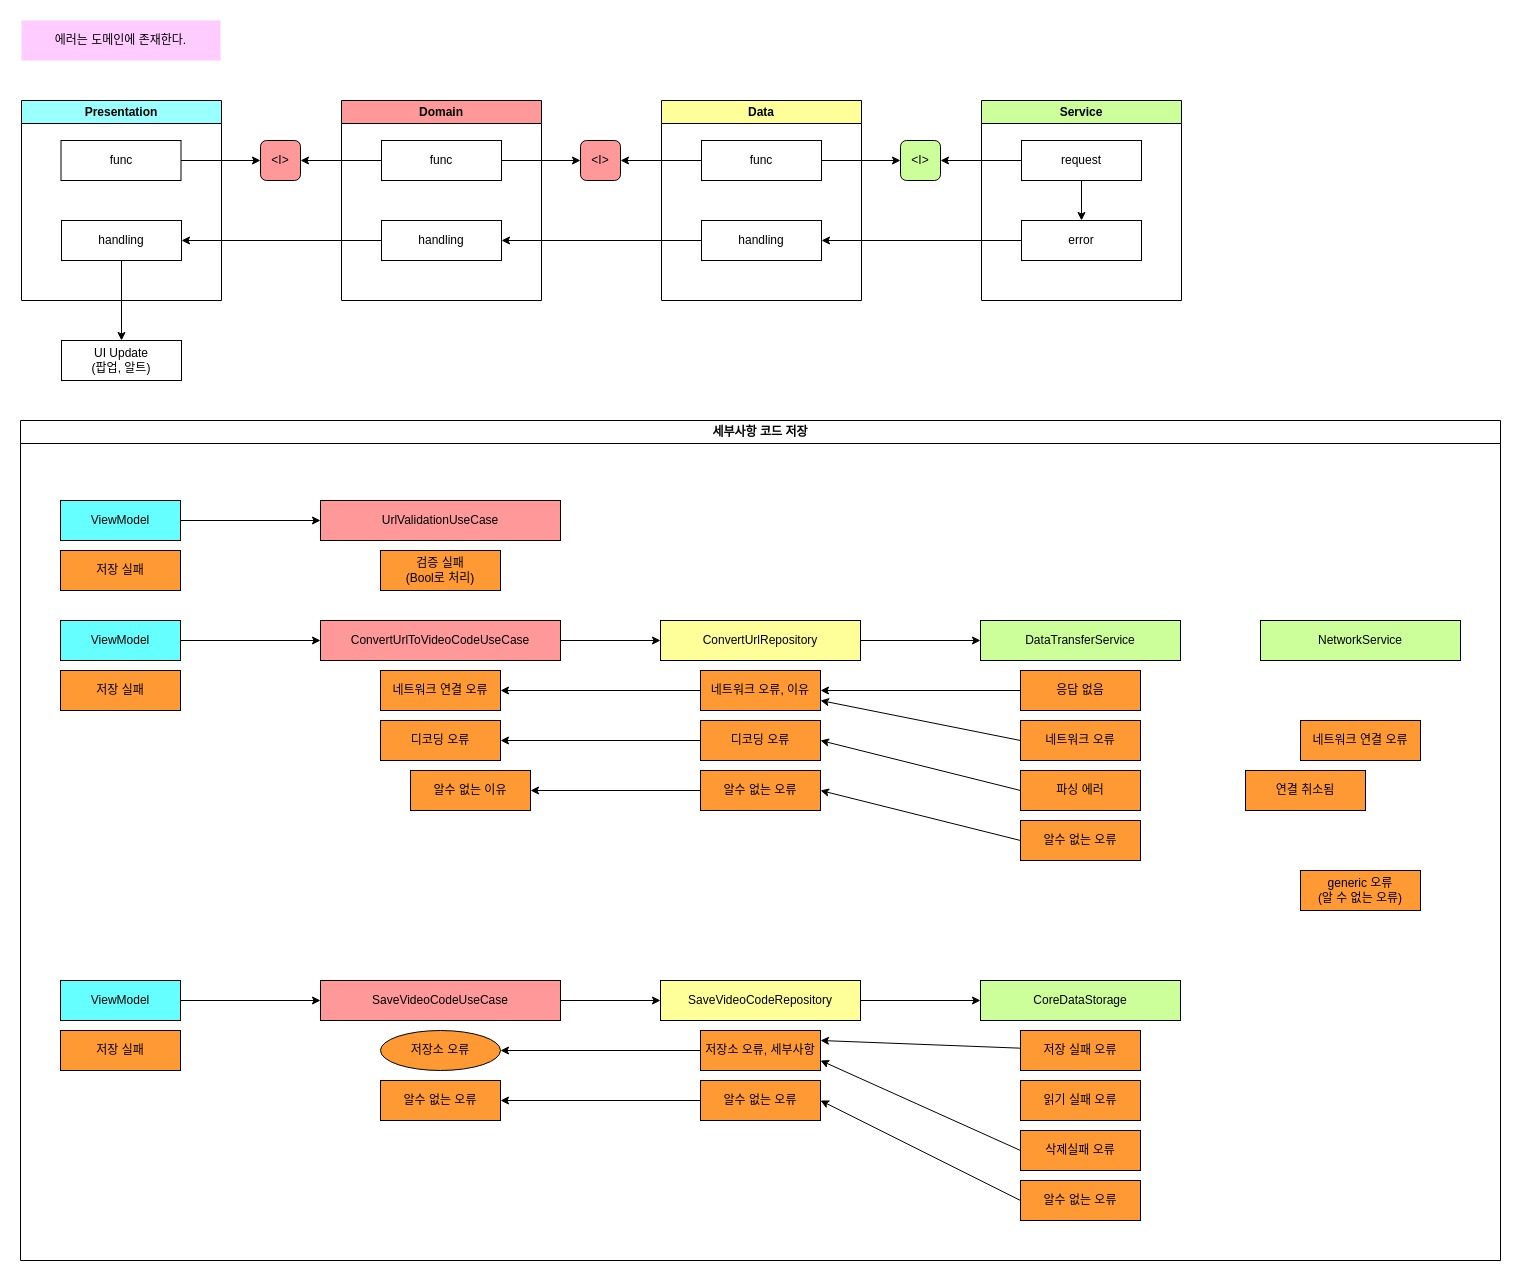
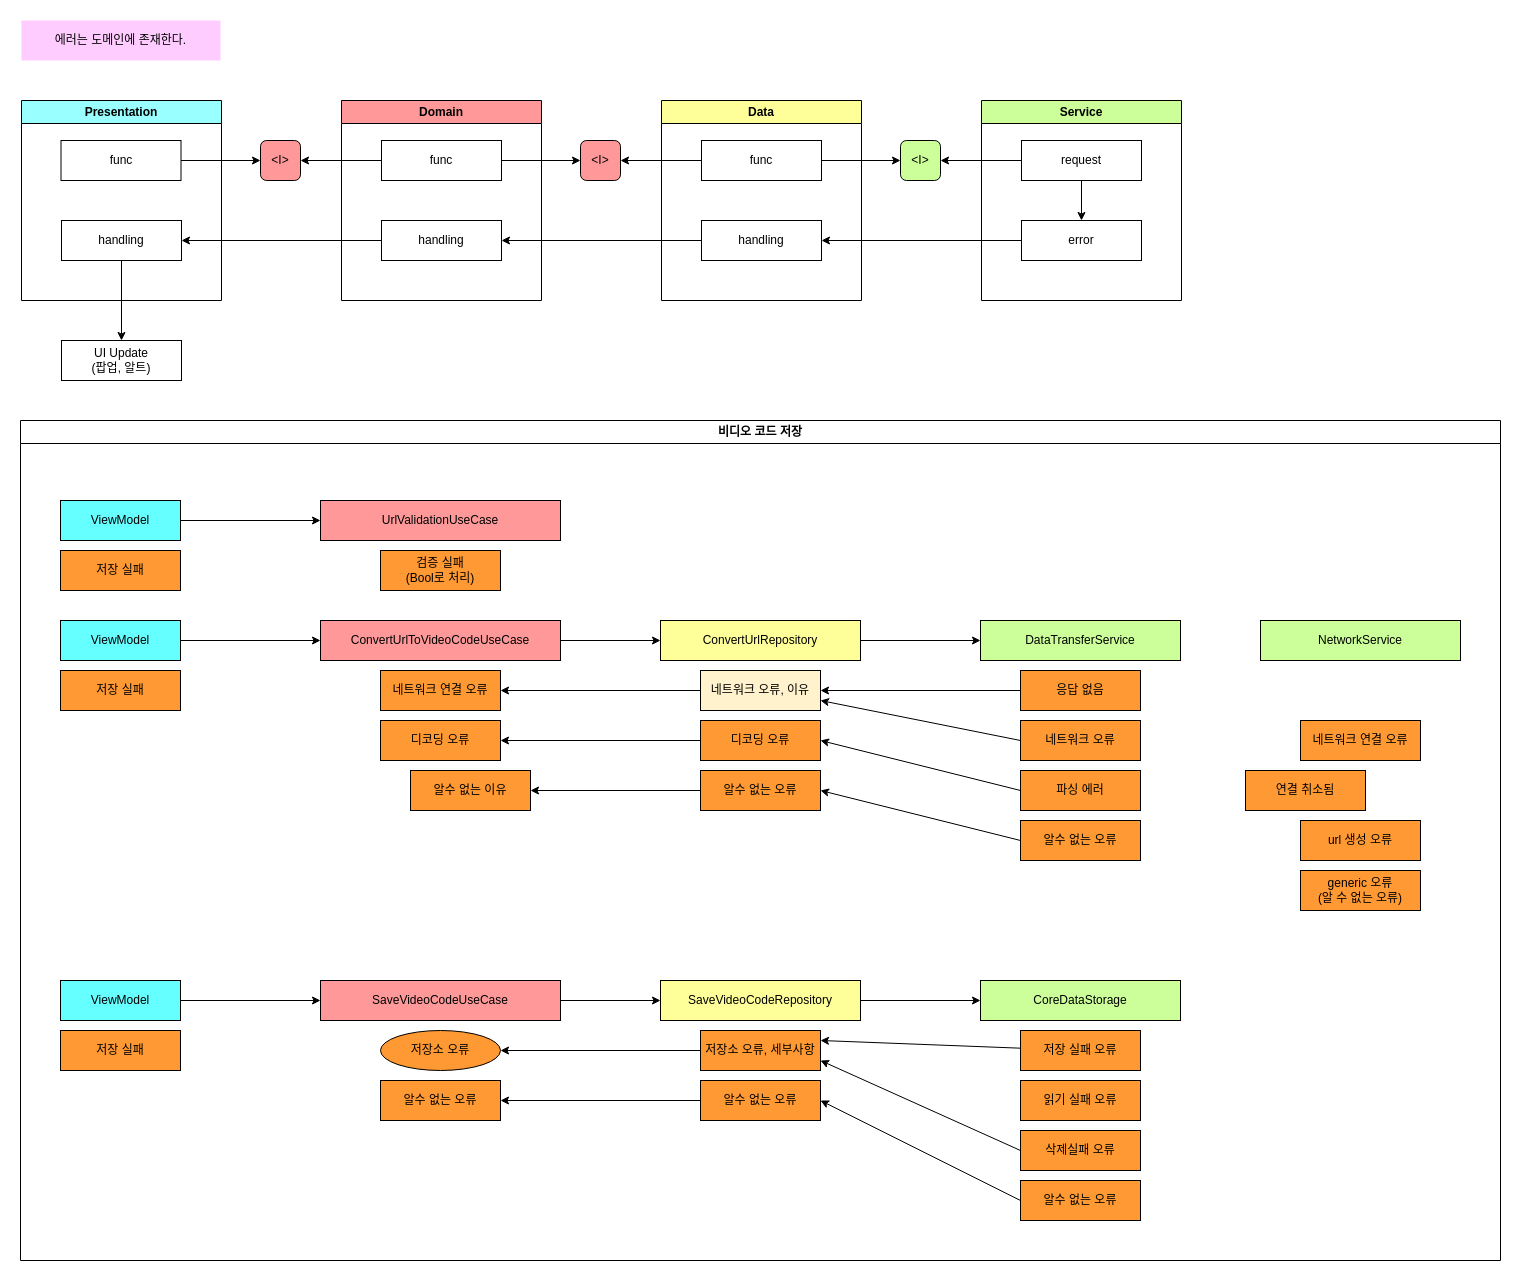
(761, 433) -> (761, 433)
(761, 691) -> (761, 691)
none -> (1361, 841)
